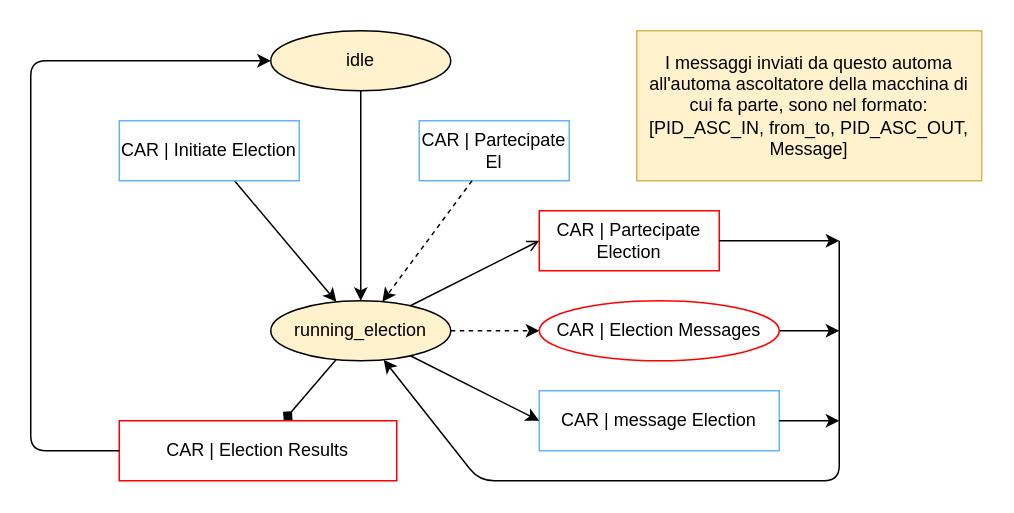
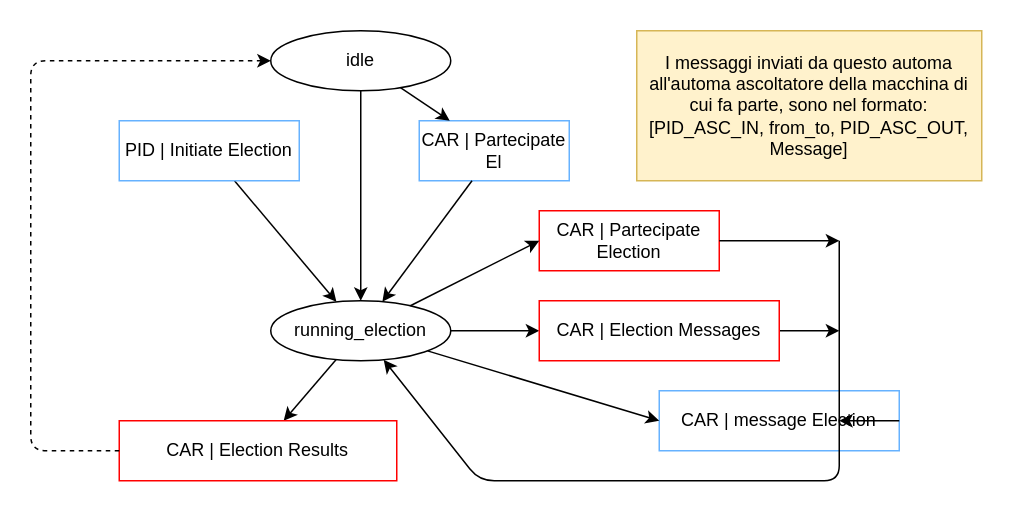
(361, 61) -> (361, 61)
none -> (421, 101)
(209, 151) -> (209, 151)
(31, 185) -> (31, 185)
(431, 237) -> (431, 237)
(532, 245) -> (529, 246)
(361, 331) -> (361, 331)
(491, 331) -> (491, 331)
(659, 331) -> (659, 331)
(292, 411) -> (291, 412)
(659, 421) -> (779, 421)
